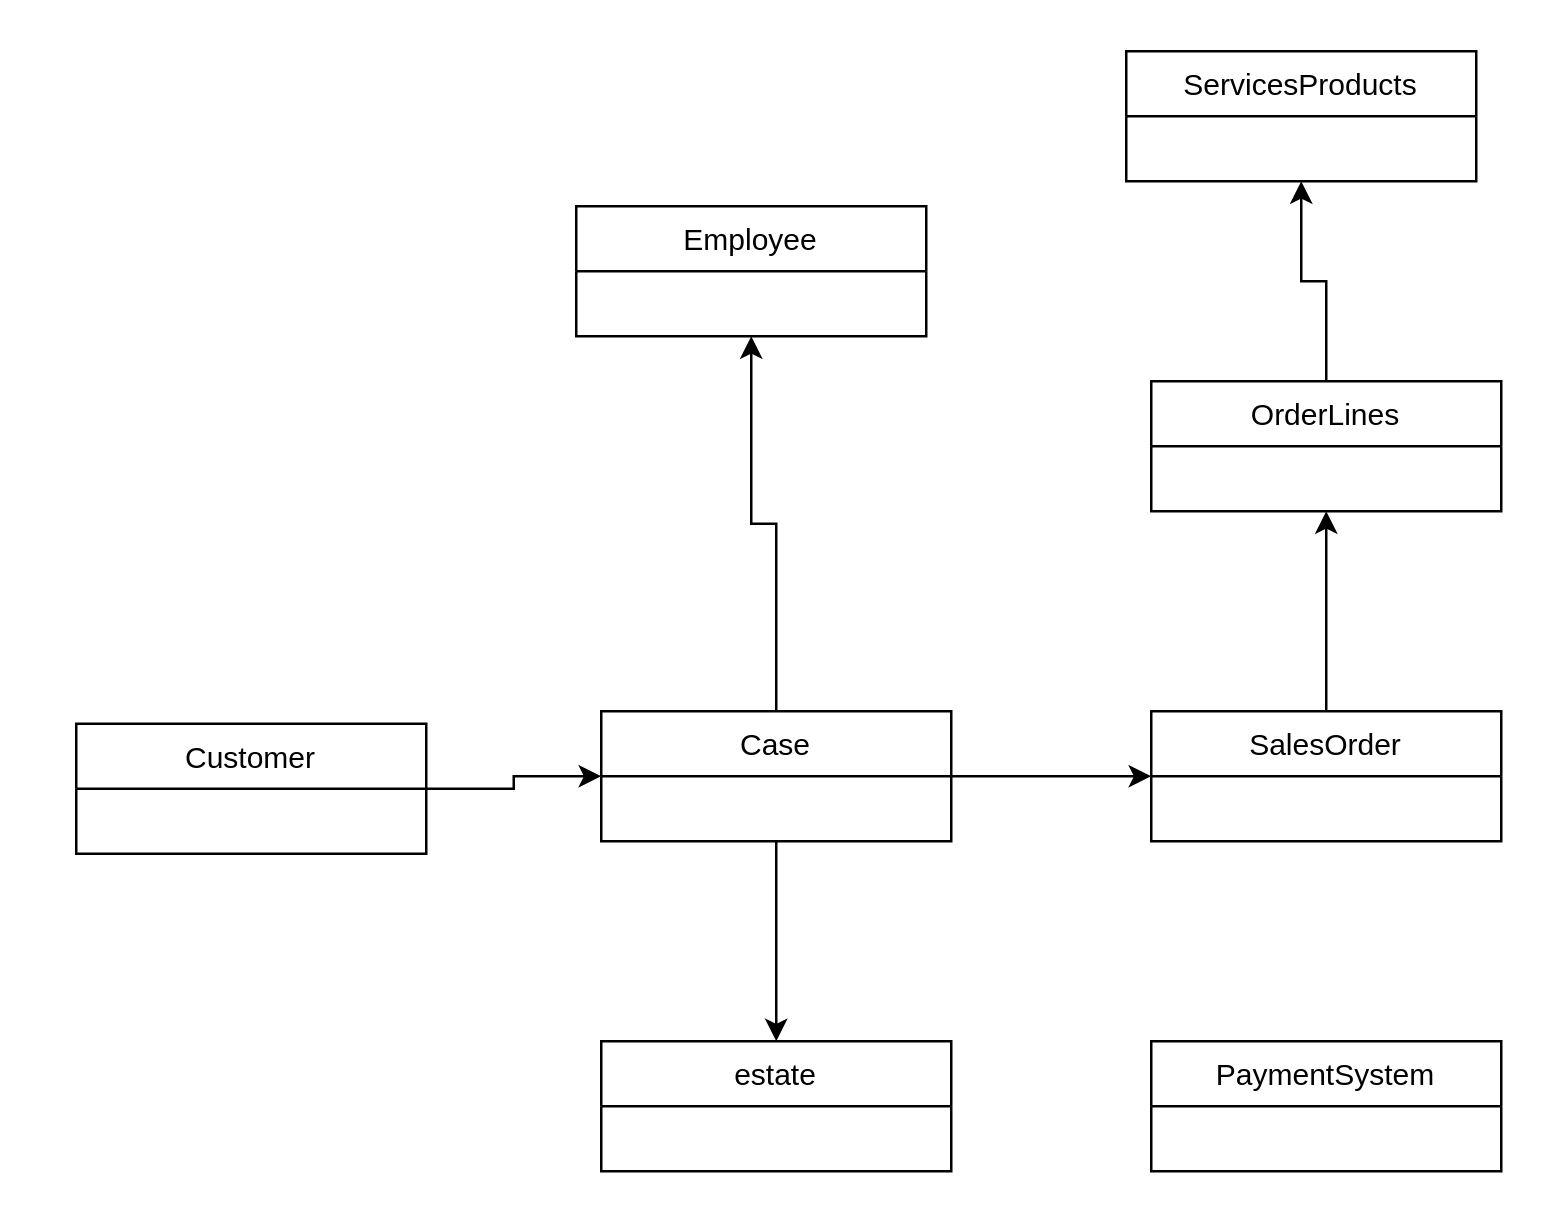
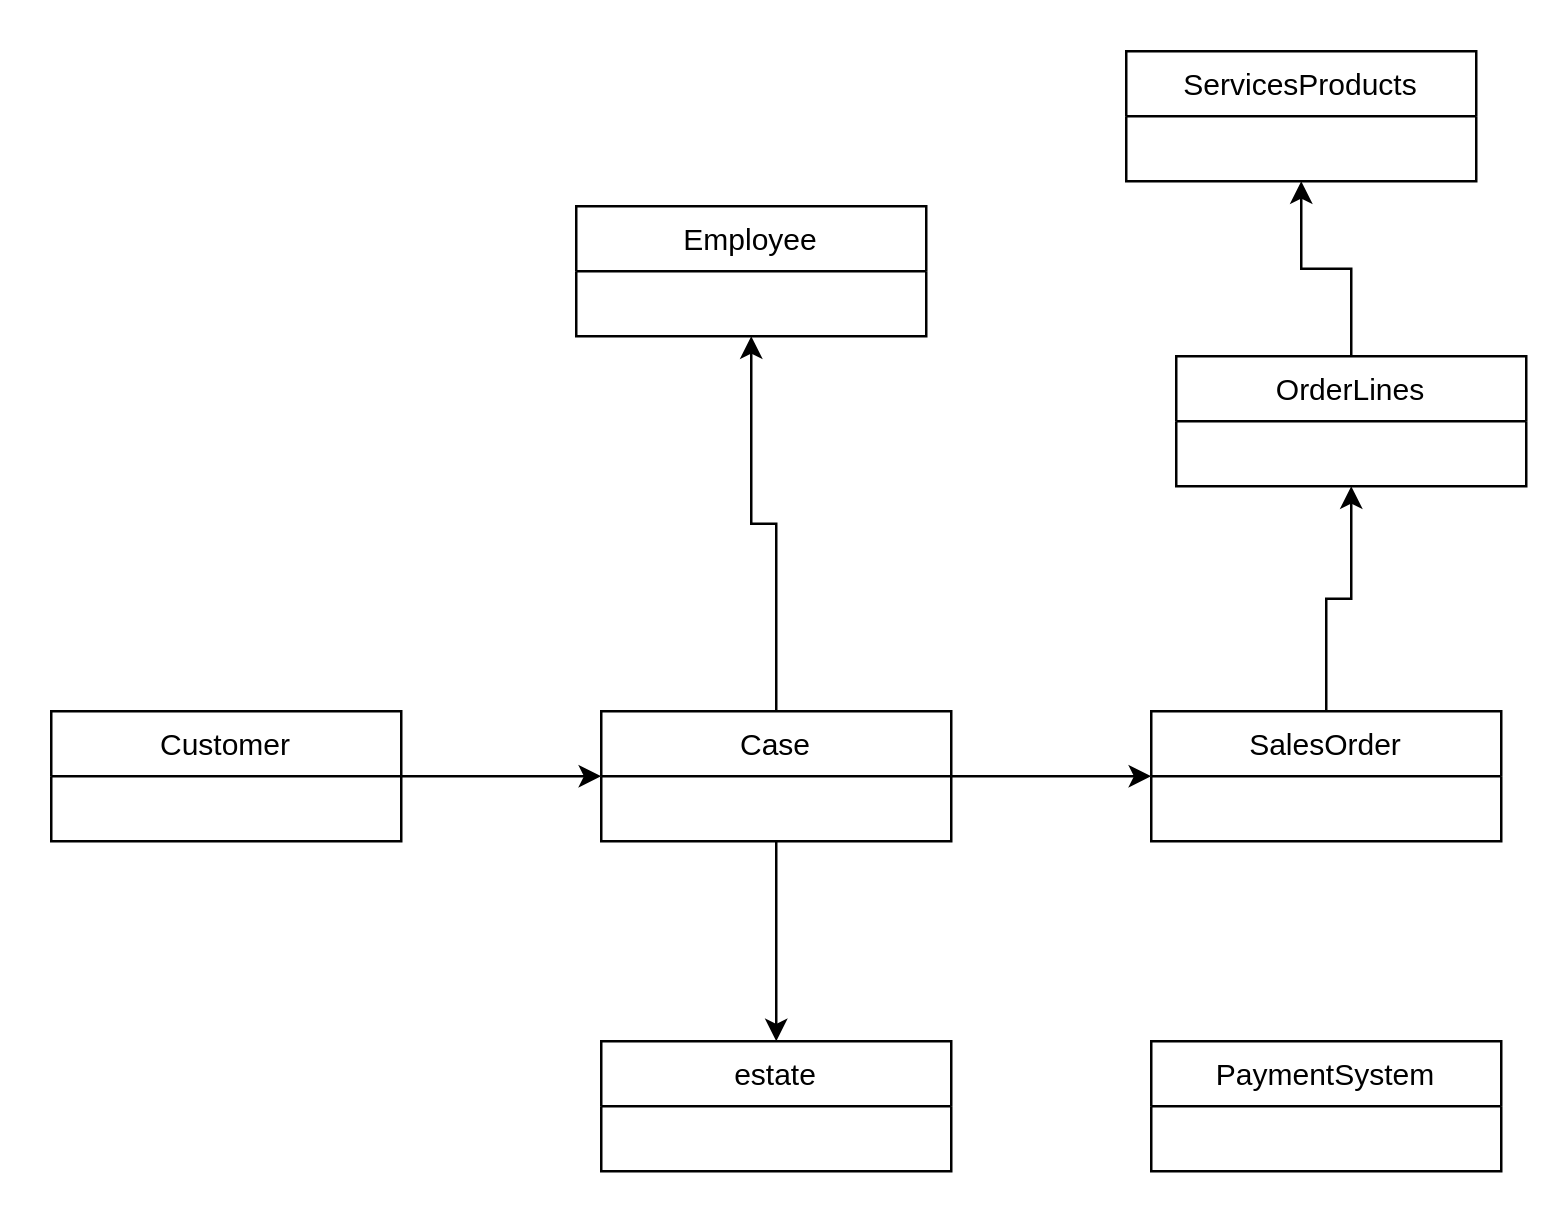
(1326, 446) -> (1351, 421)
(251, 789) -> (226, 776)
